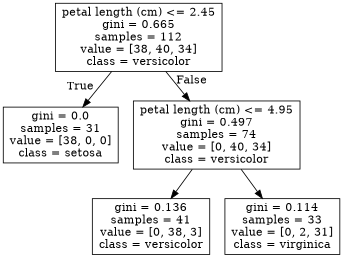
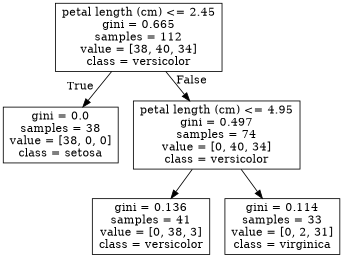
(61, 135) -> (61, 135)
